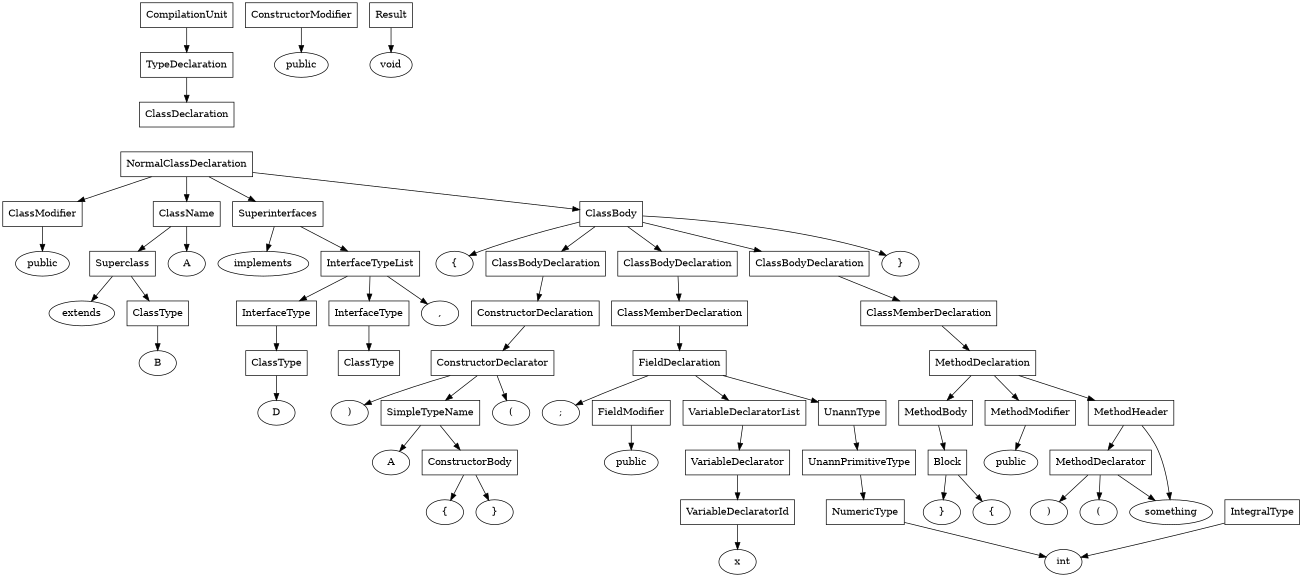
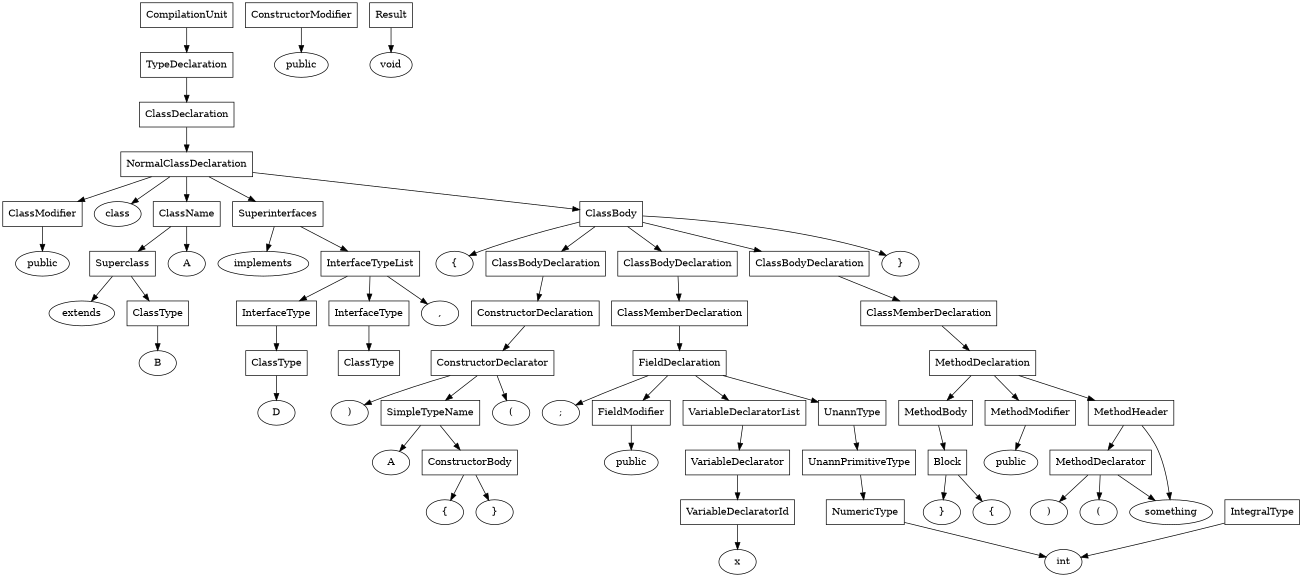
none -> (187, 136)
none -> (118, 214)
none -> (658, 386)
